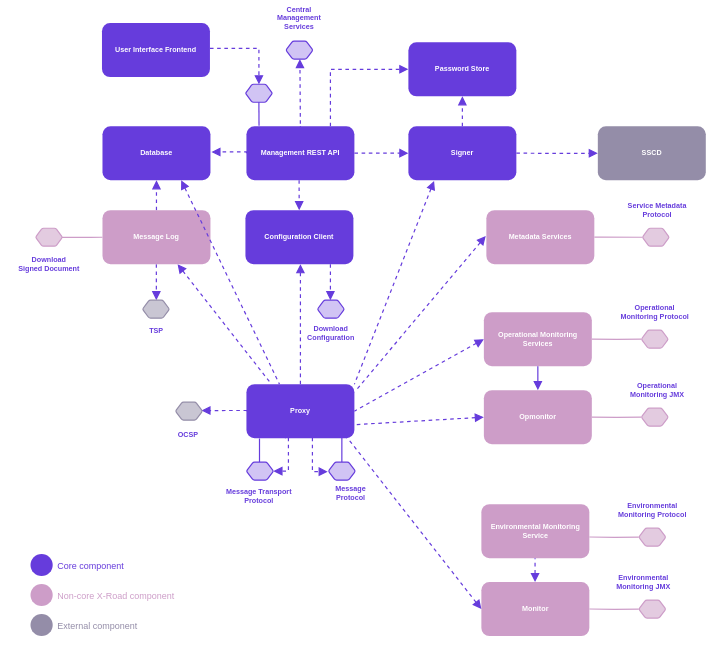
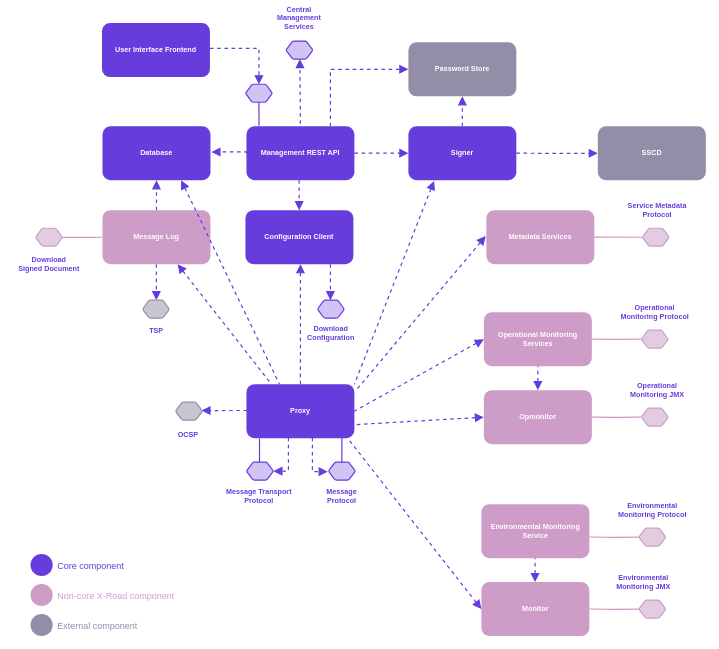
(462, 69) -> (462, 69)
(538, 372) -> (538, 372)
(351, 494) -> (342, 497)
